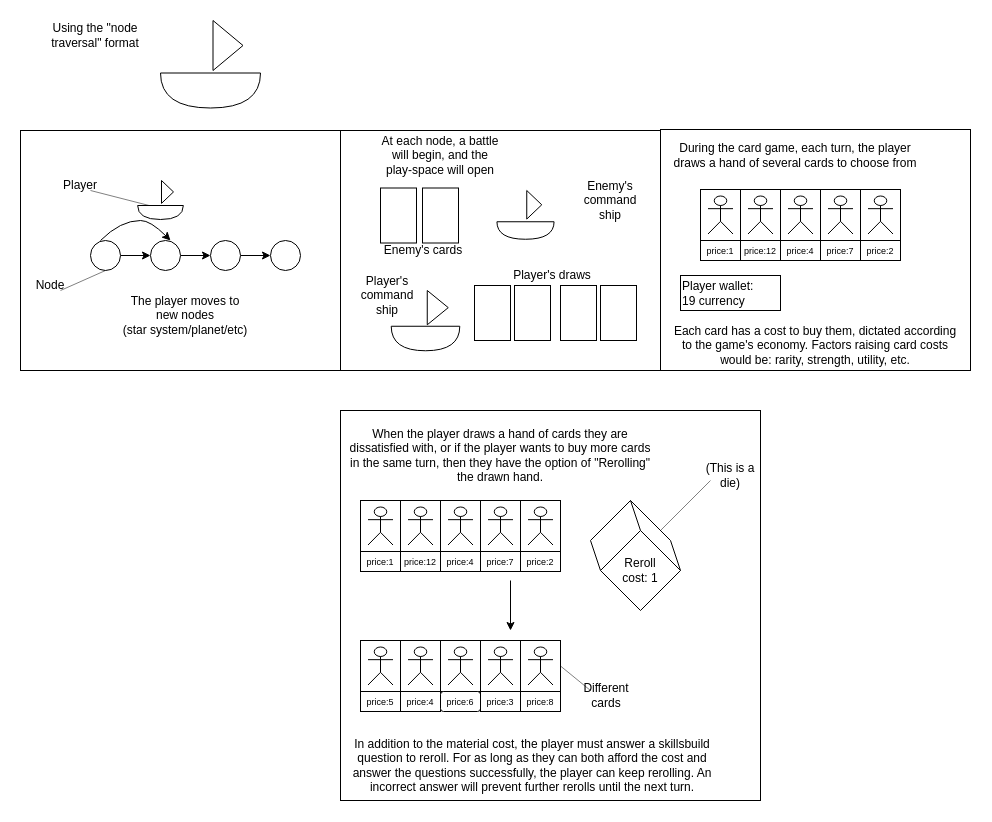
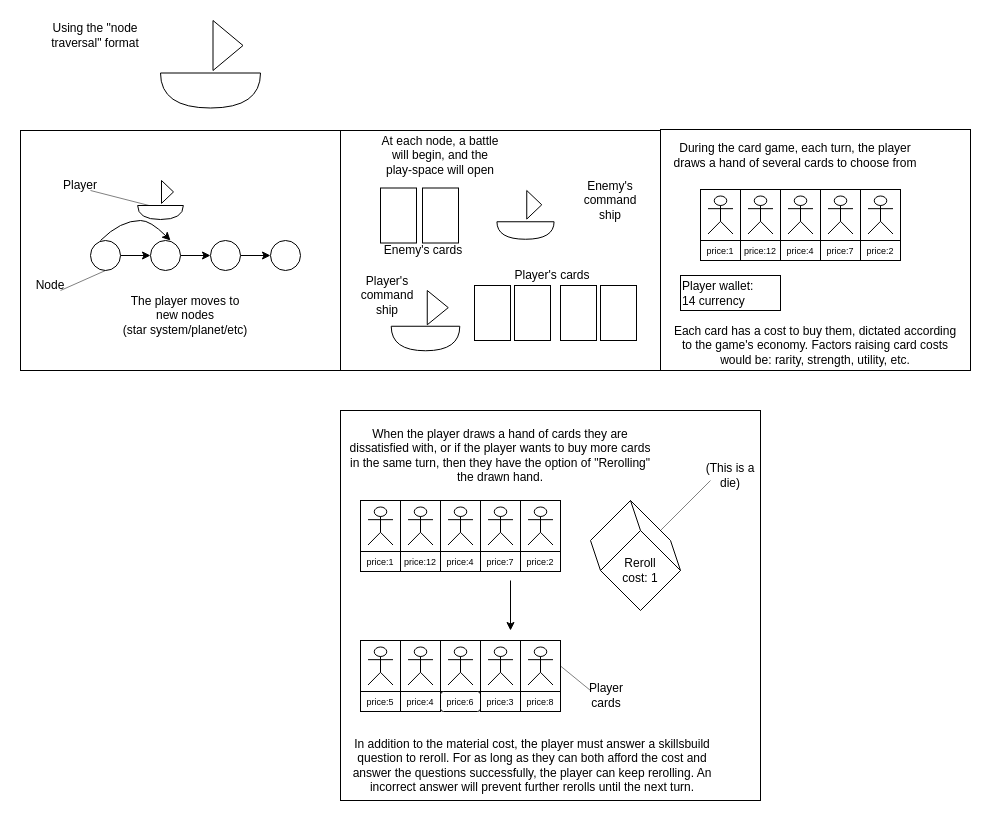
(553, 276) -> (553, 276)
(722, 294) -> (722, 294)
(607, 696) -> (607, 696)
